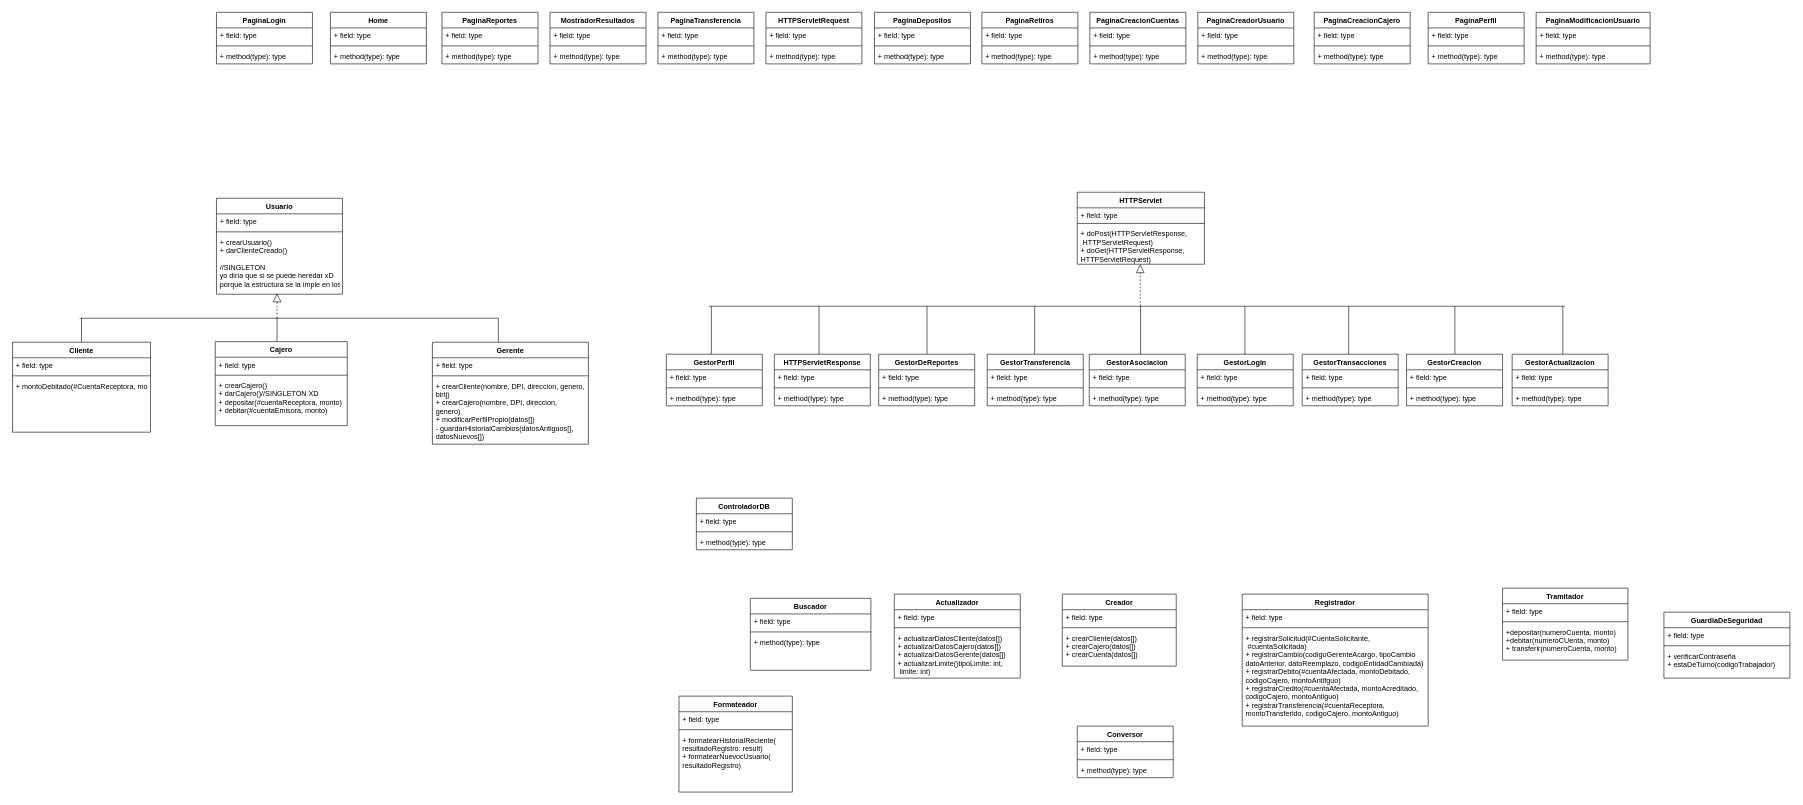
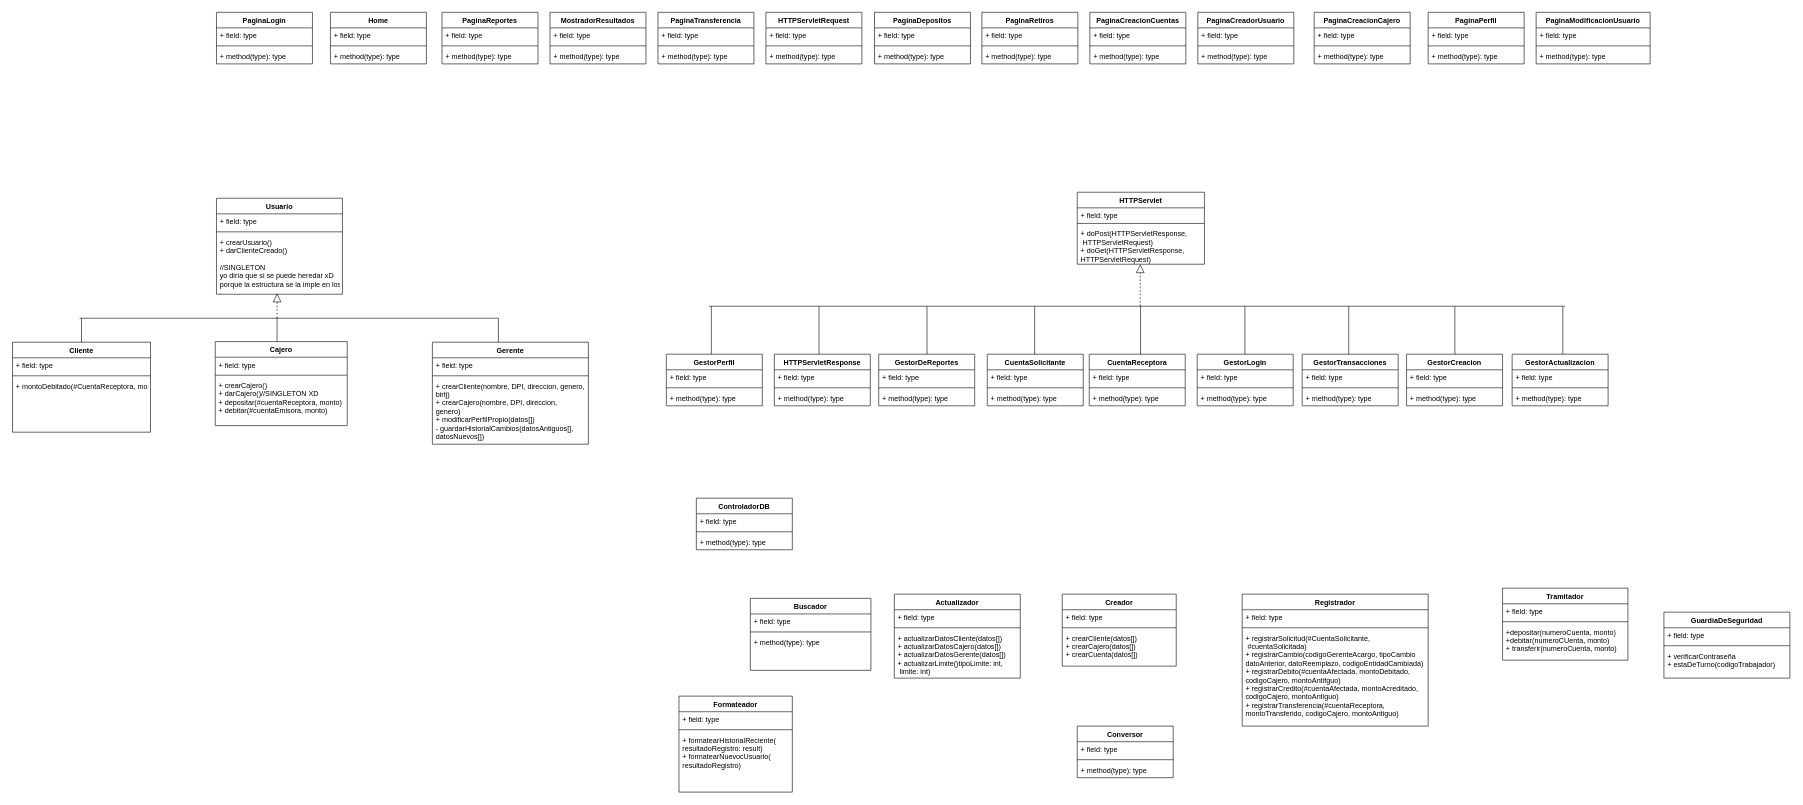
(1035, 362) -> (1035, 362)
(1137, 362) -> (1137, 362)
